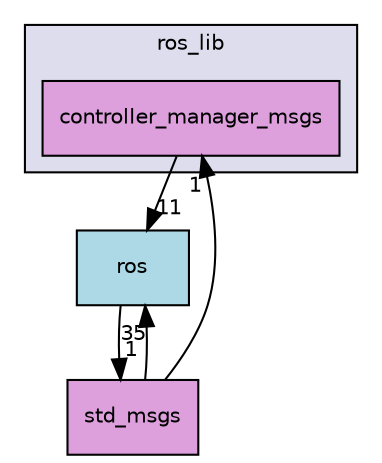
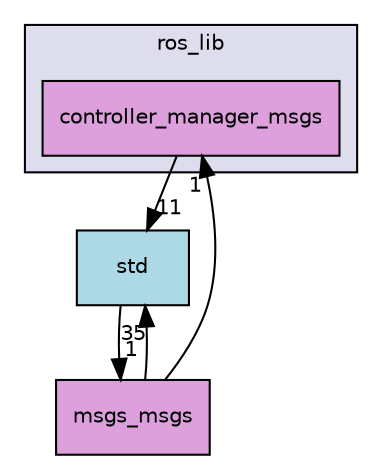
(133, 268) -> (133, 268)
(133, 417) -> (133, 417)
